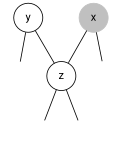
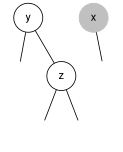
(78, 47) -> none
